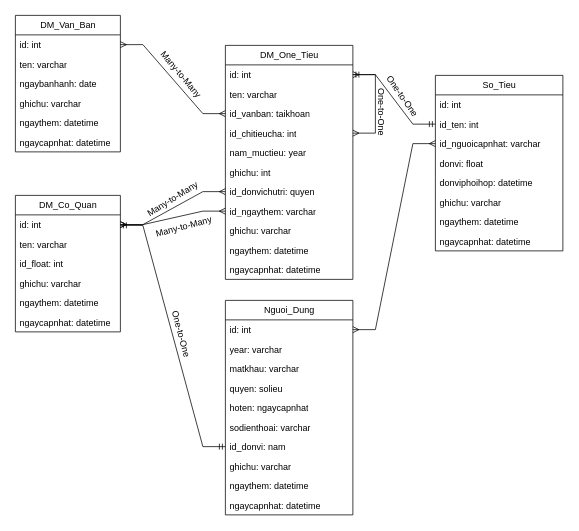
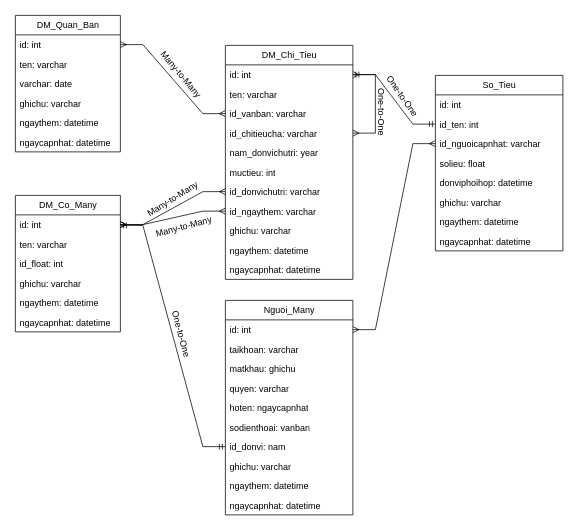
(68, 25) -> (68, 25)
(290, 55) -> (290, 55)
(60, 85) -> (50, 85)
(273, 115) -> (272, 115)
(268, 134) -> (279, 134)
(269, 154) -> (278, 154)
(465, 164) -> (467, 164)
(253, 173) -> (255, 173)
(277, 193) -> (282, 193)
(68, 205) -> (68, 205)
(290, 310) -> (290, 310)
(260, 350) -> (269, 350)
(268, 370) -> (264, 370)
(258, 389) -> (263, 389)
(276, 428) -> (273, 428)
